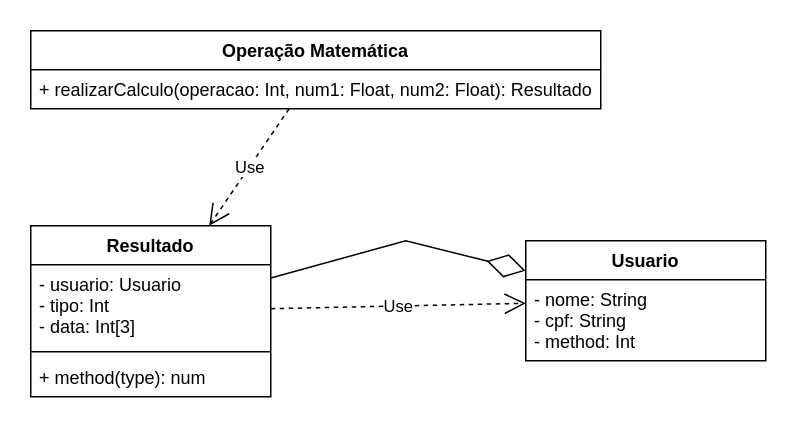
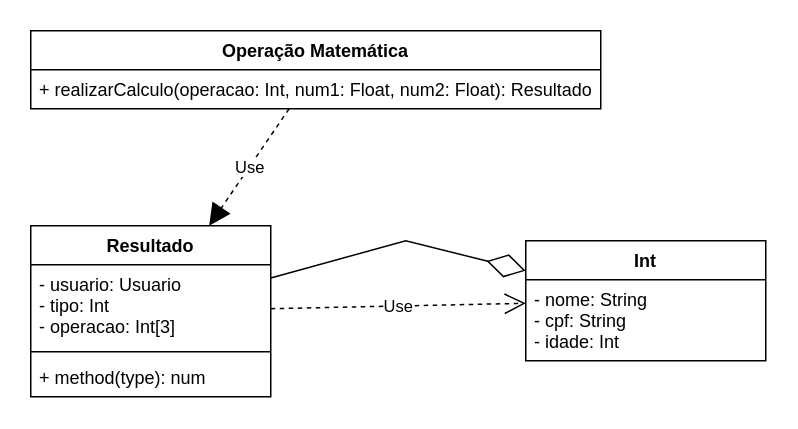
(217, 214) -> (222, 207)
(645, 261) -> (645, 261)
(118, 285) -> (118, 285)
(595, 300) -> (595, 300)
